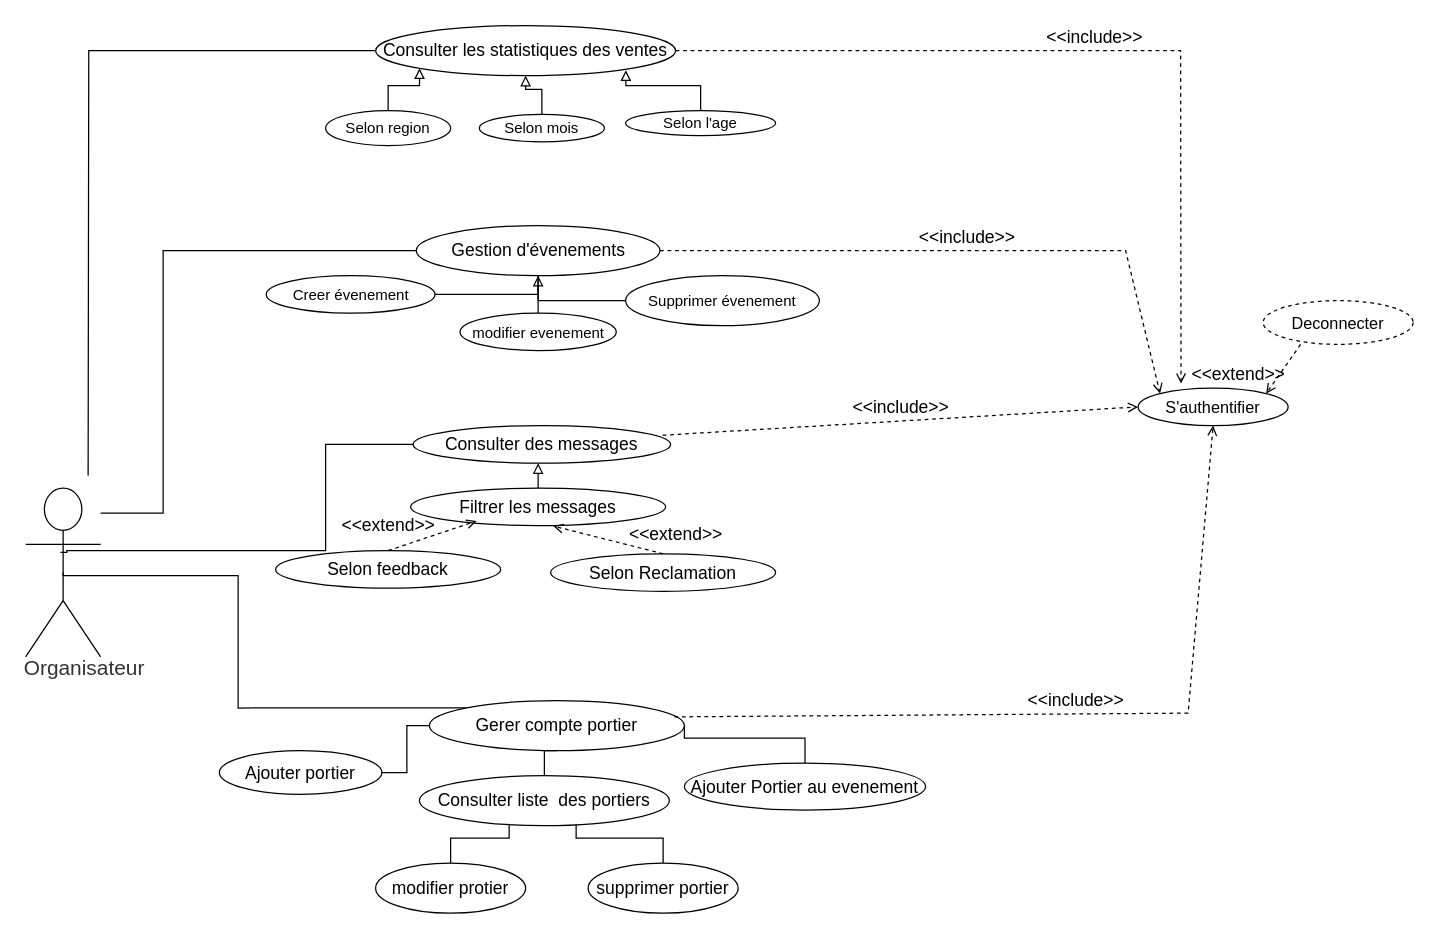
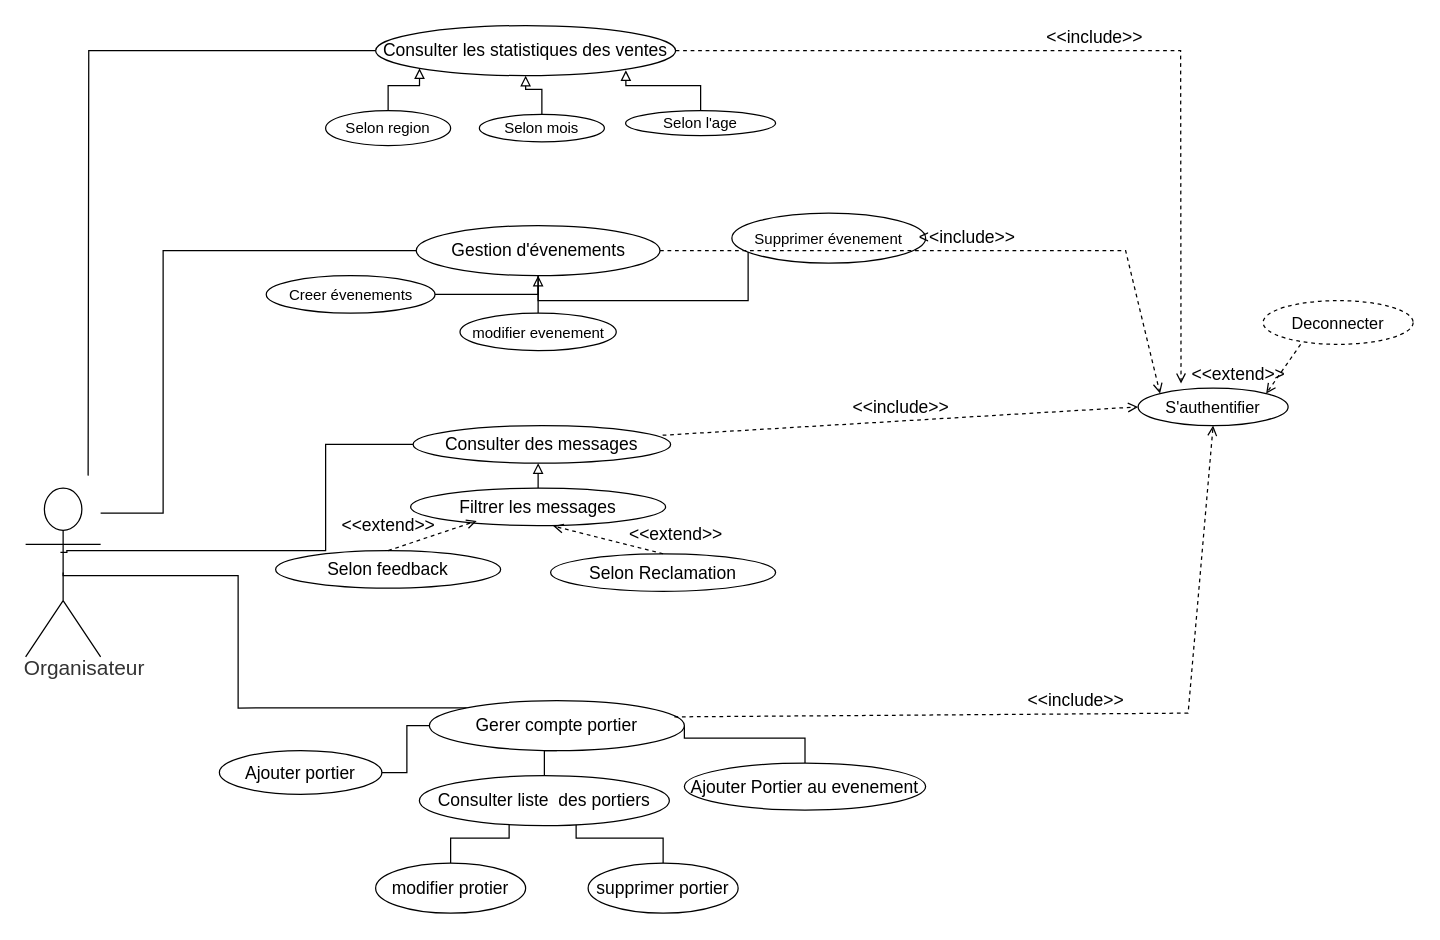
(351, 294) -> (351, 294)
(723, 301) -> (829, 238)
